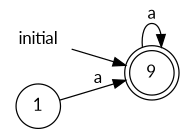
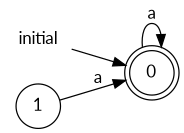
(152, 73) -> (152, 73)
